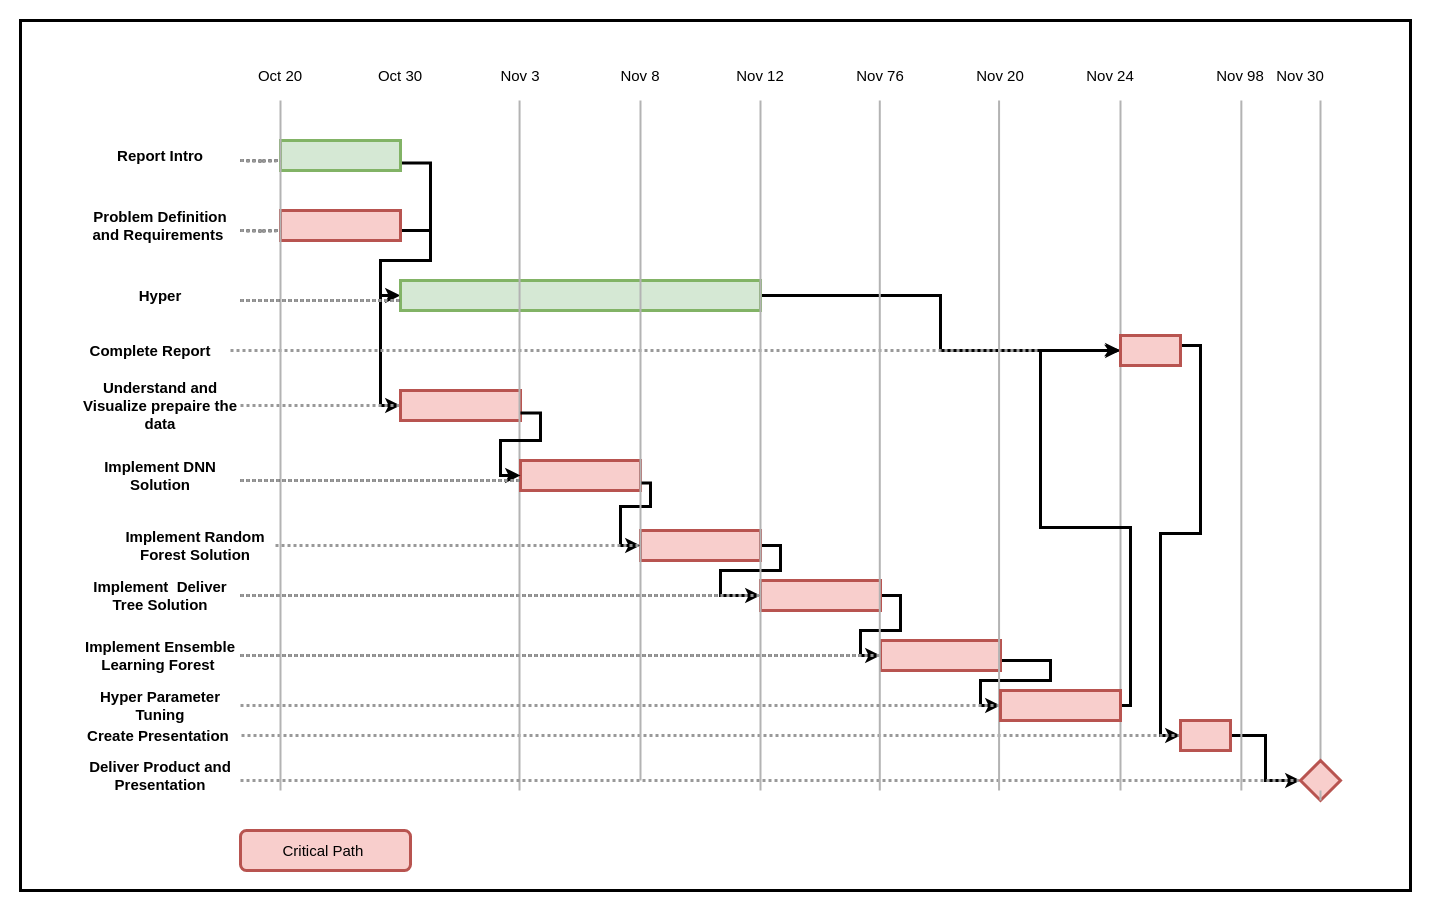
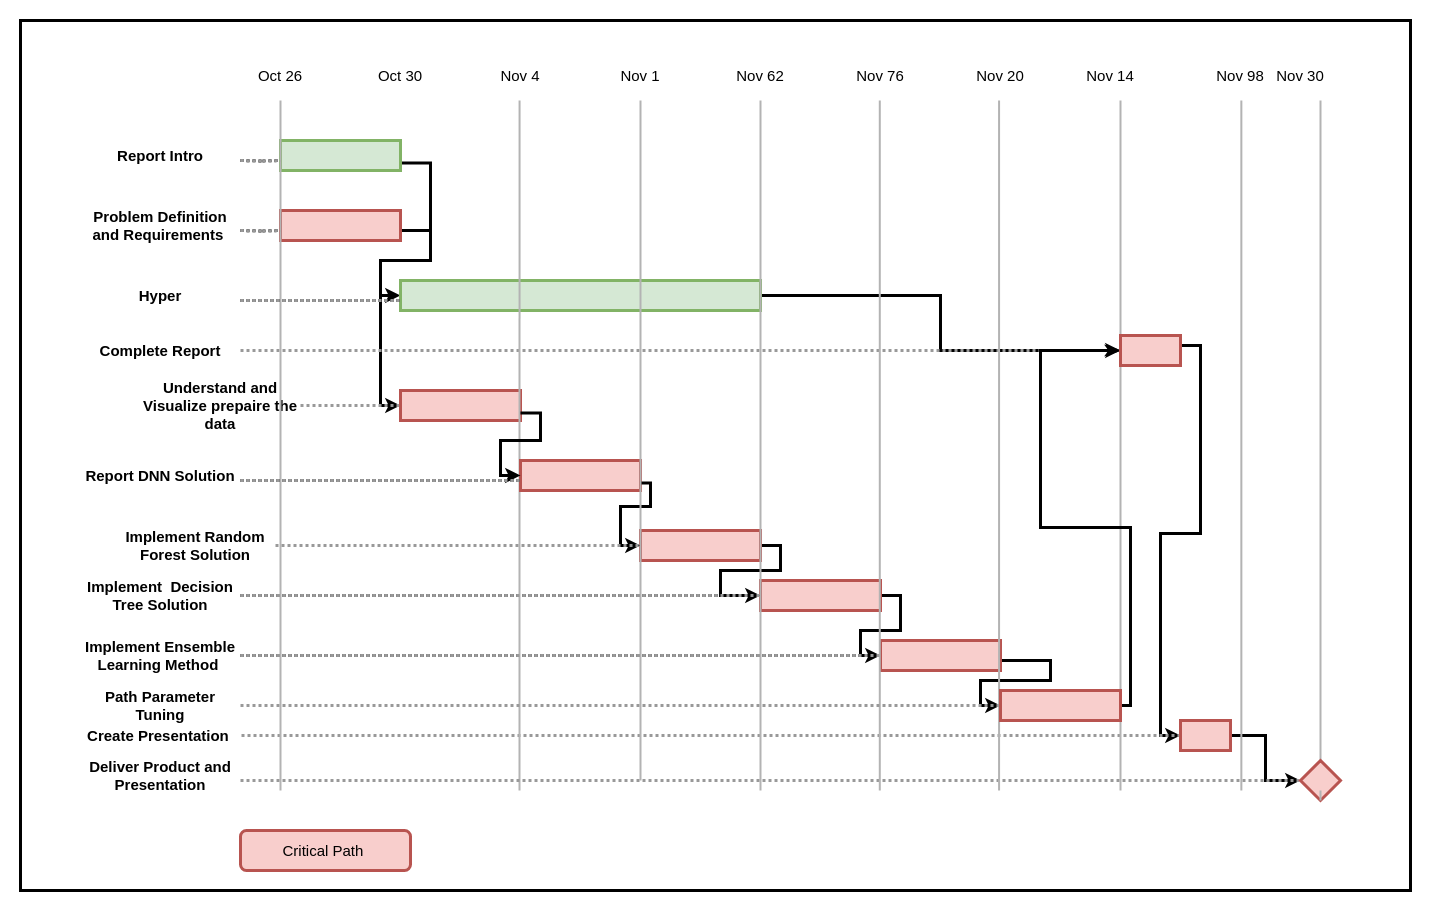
(281, 76) -> (281, 76)
(521, 76) -> (521, 76)
(641, 76) -> (641, 76)
(761, 76) -> (761, 76)
(1111, 76) -> (1111, 76)
(151, 351) -> (161, 351)
(161, 406) -> (221, 406)
(161, 476) -> (161, 476)
(161, 596) -> (161, 596)
(161, 656) -> (161, 656)
(161, 706) -> (161, 706)
